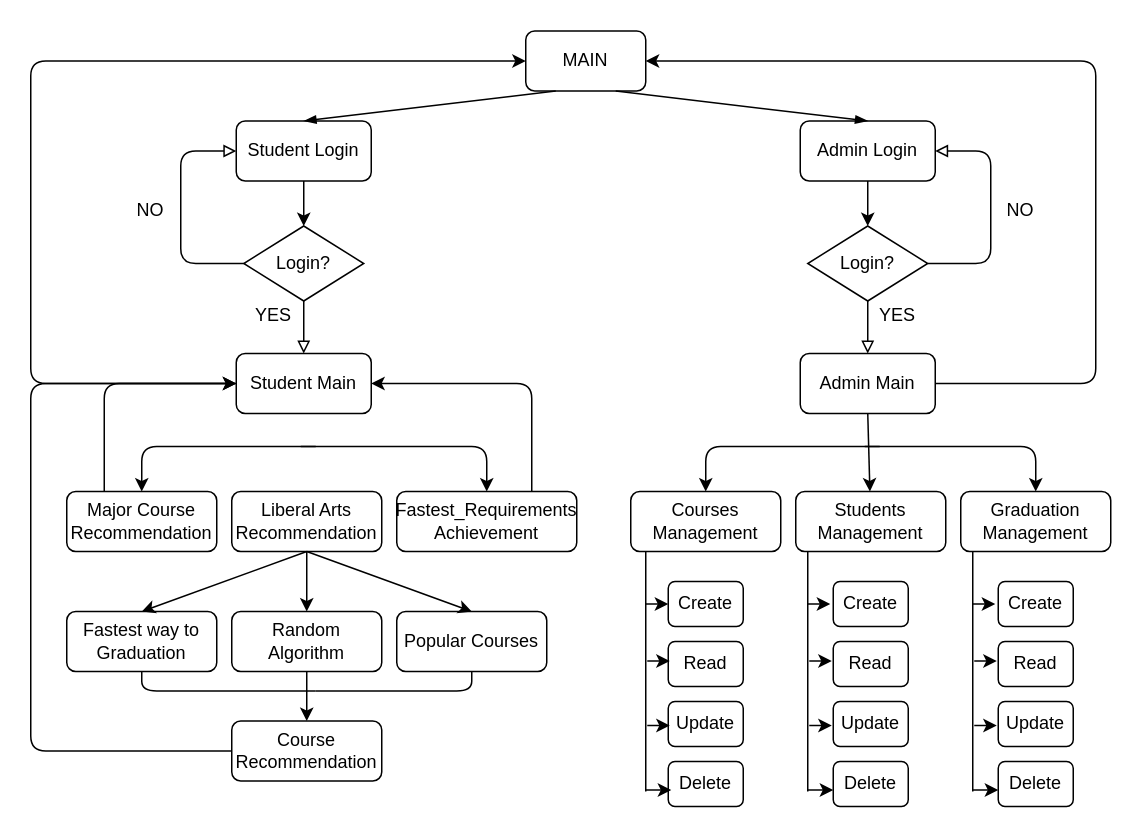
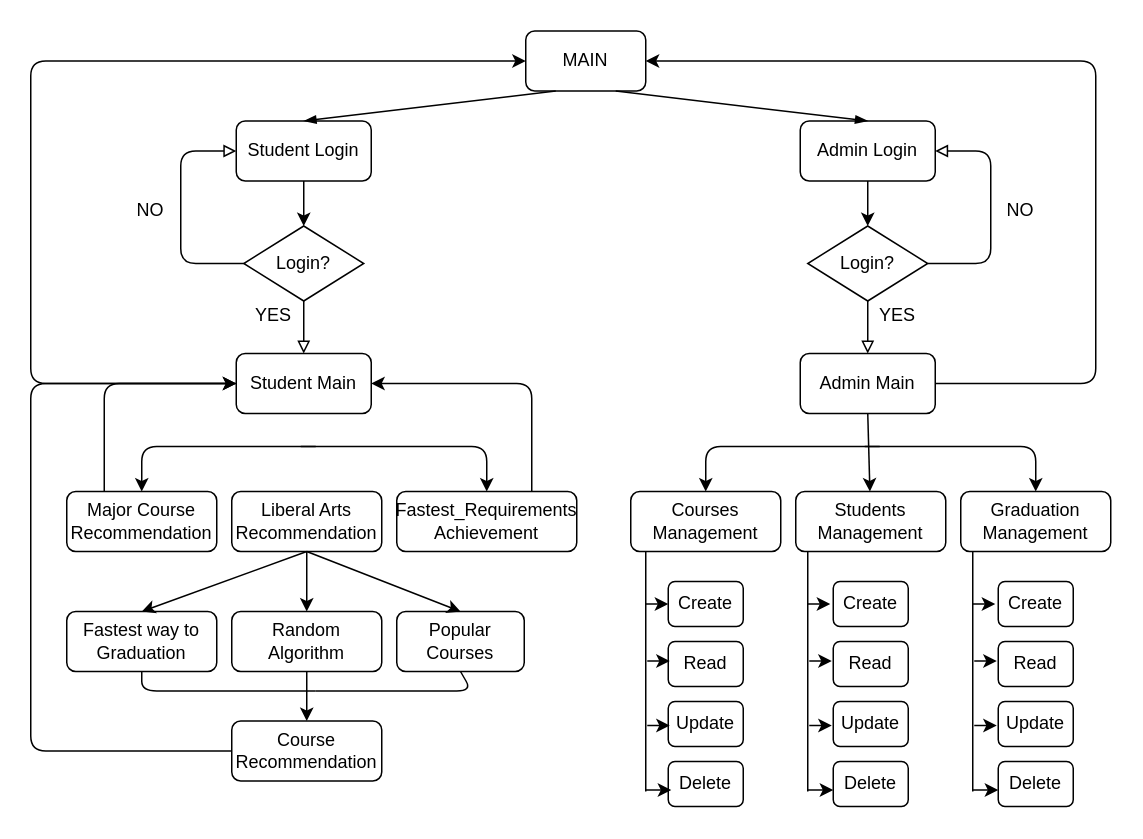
(472, 641) -> (461, 641)
